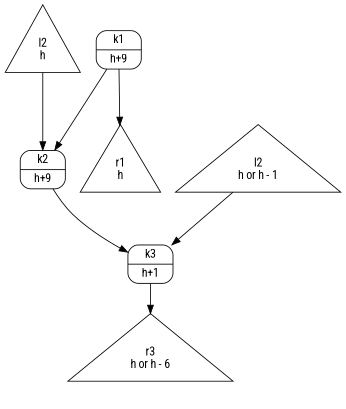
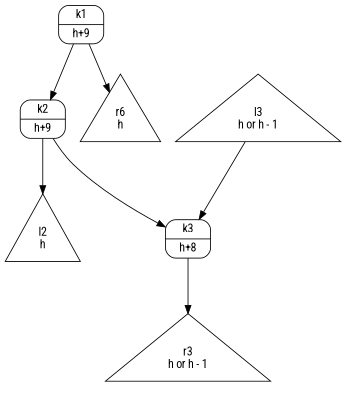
(43, 107) -> (43, 162)
(120, 170) -> (120, 119)
(258, 170) -> (258, 119)
(150, 273) -> (188, 248)
(150, 359) -> (188, 359)
